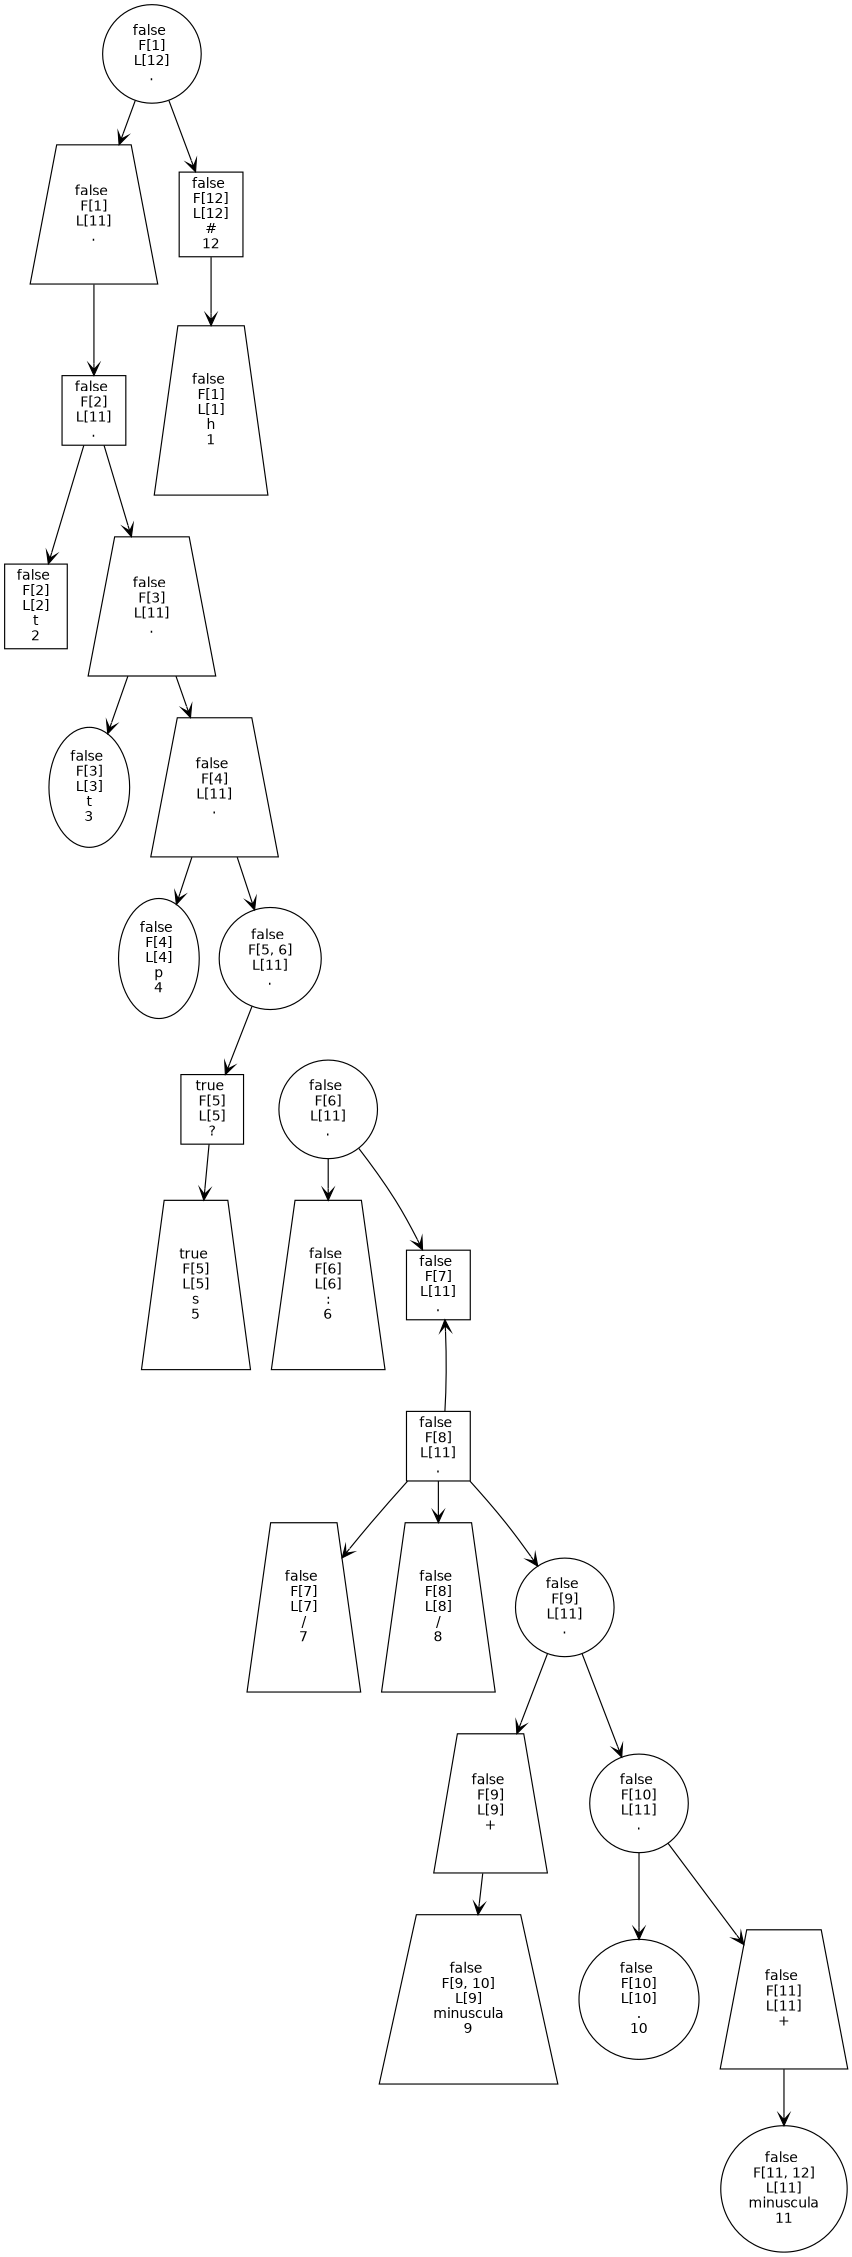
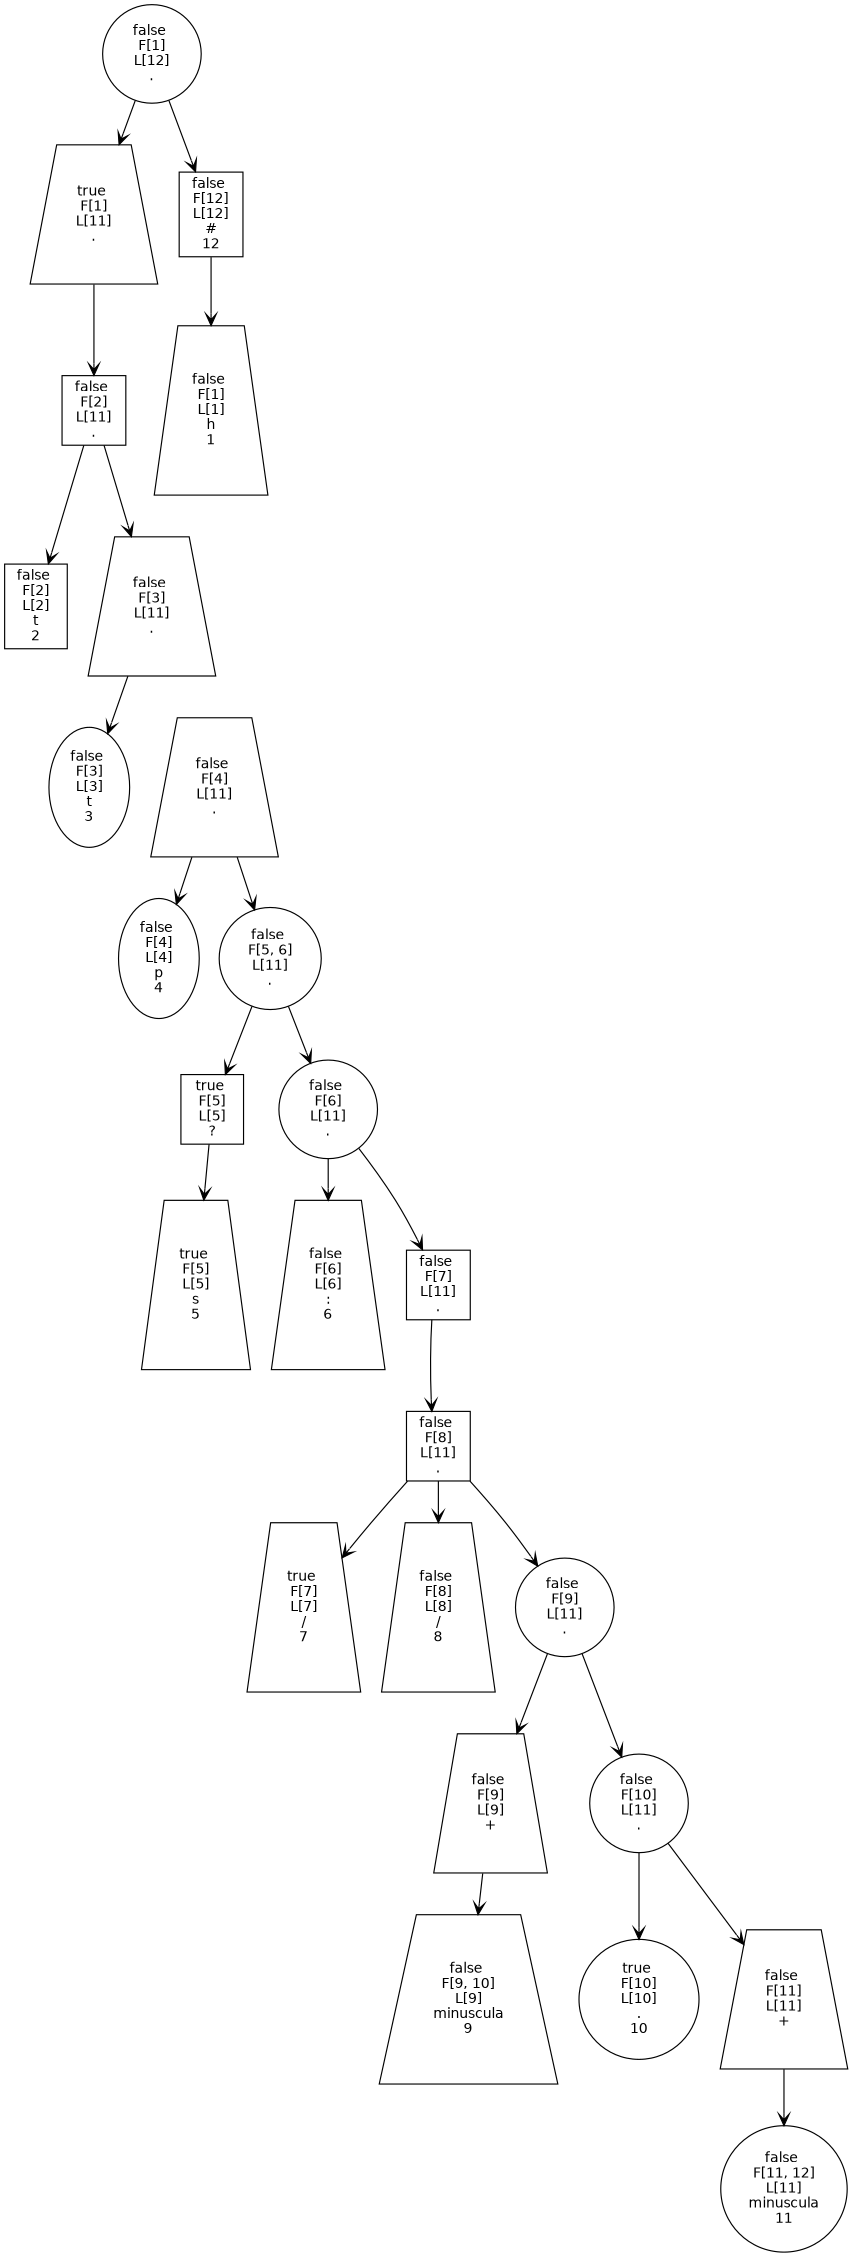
(94, 214) -> (94, 214)
(181, 691) -> none
none -> (297, 1029)
(446, 1371) -> (431, 1360)
(304, 1607) -> (304, 1607)
(639, 1999) -> (639, 1999)
